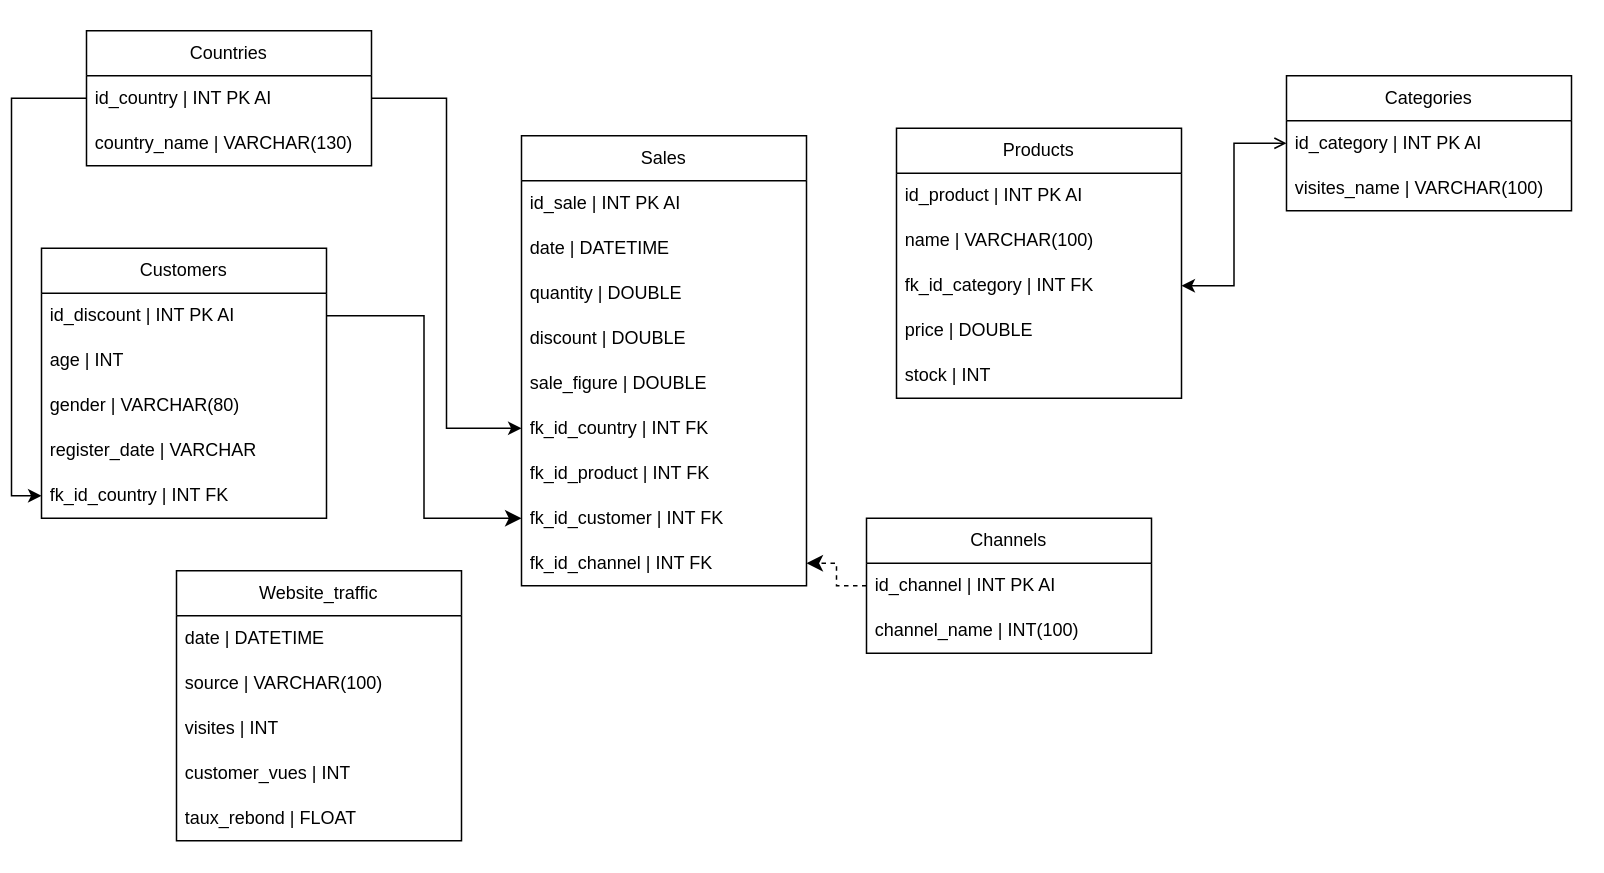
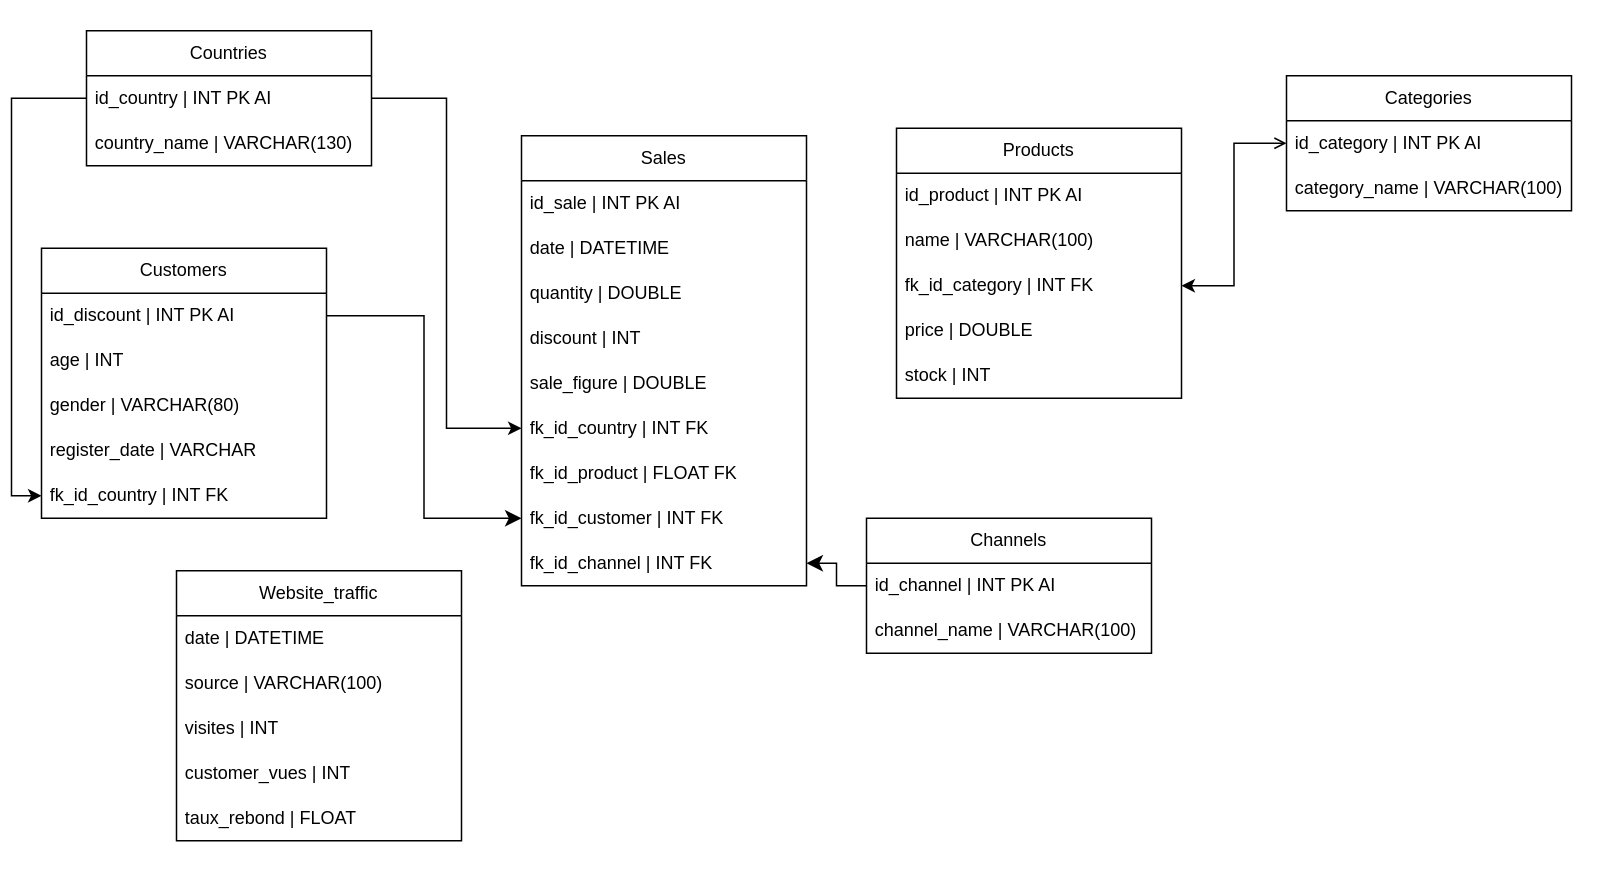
(1420, 188) -> (1429, 188)
(607, 338) -> (591, 338)
(629, 473) -> (640, 473)
(836, 580) -> (836, 580)
(982, 631) -> (1002, 631)
